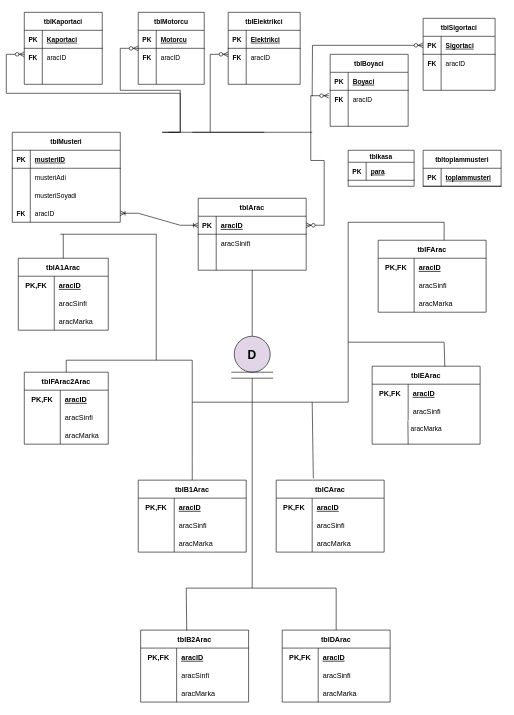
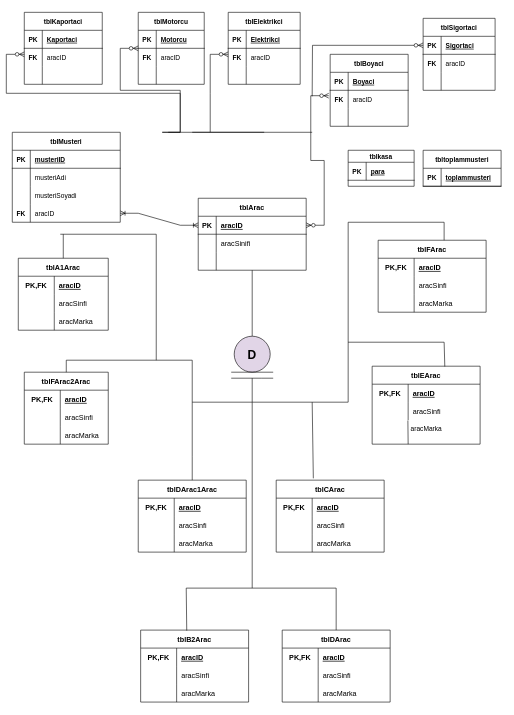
(192, 490) -> (192, 490)
